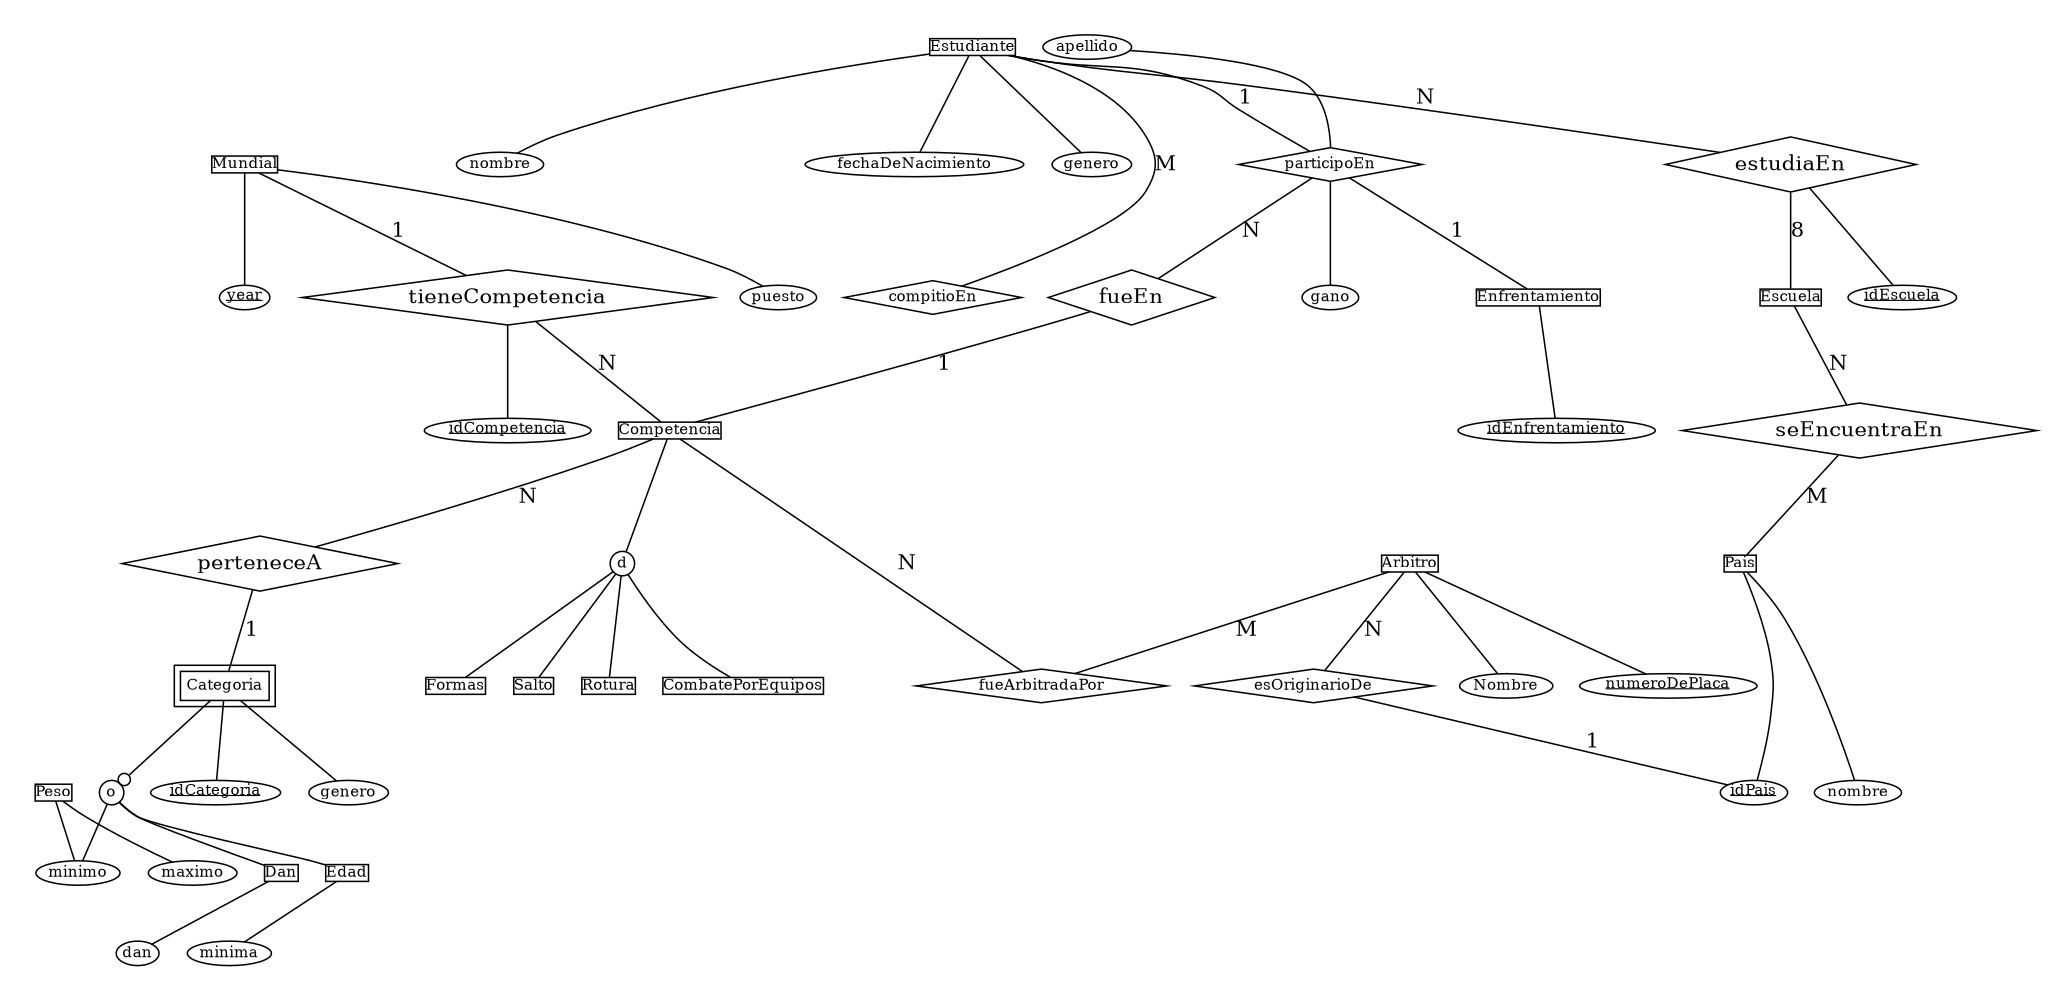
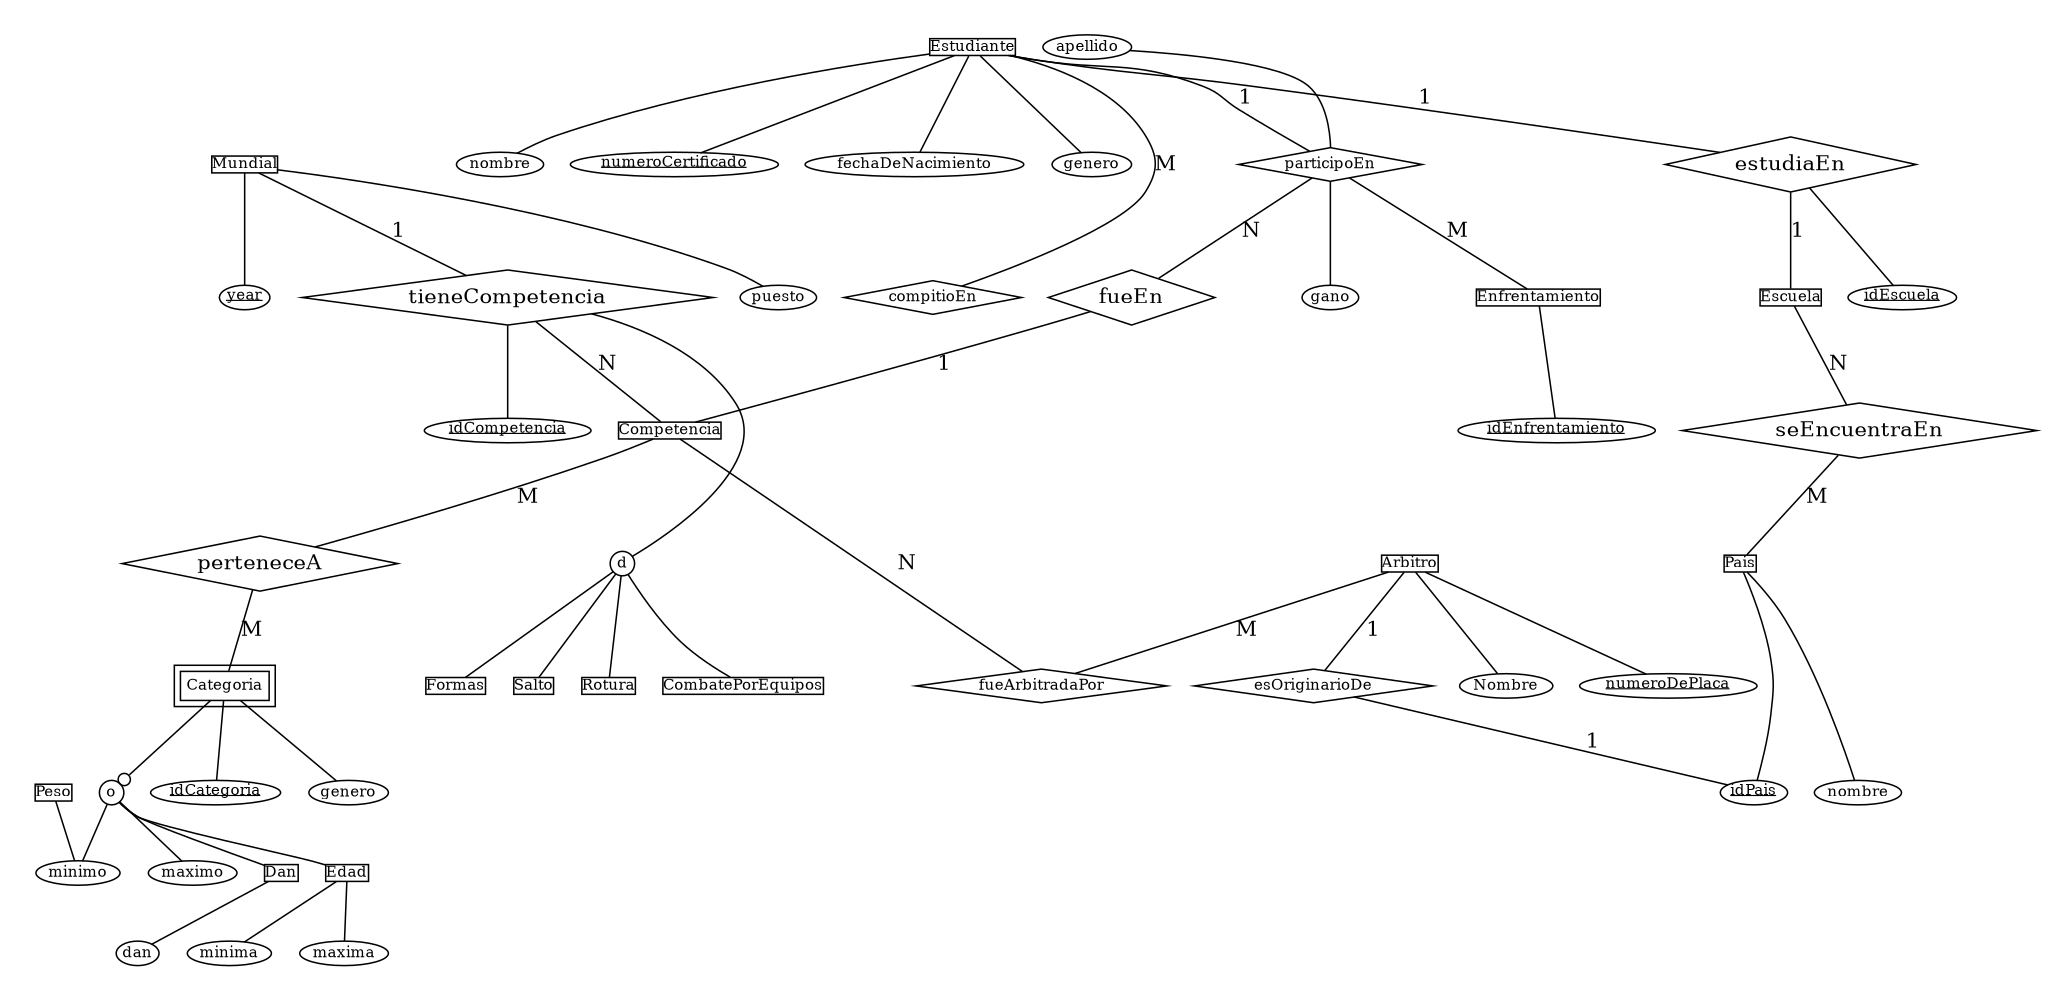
(1426, 98) -> (1426, 98)
none -> (674, 164)
(1458, 231) -> (1458, 231)
(1798, 231) -> (1798, 231)
(647, 495) -> (744, 426)
(528, 497) -> (528, 497)
(252, 630) -> (252, 630)
(1374, 630) -> (1374, 630)
(116, 834) -> (154, 835)
none -> (344, 953)
